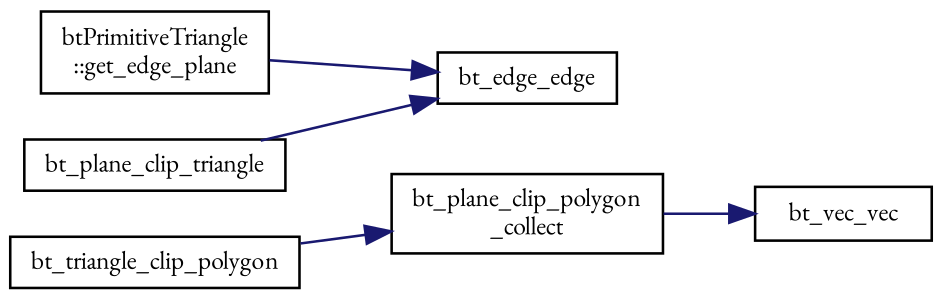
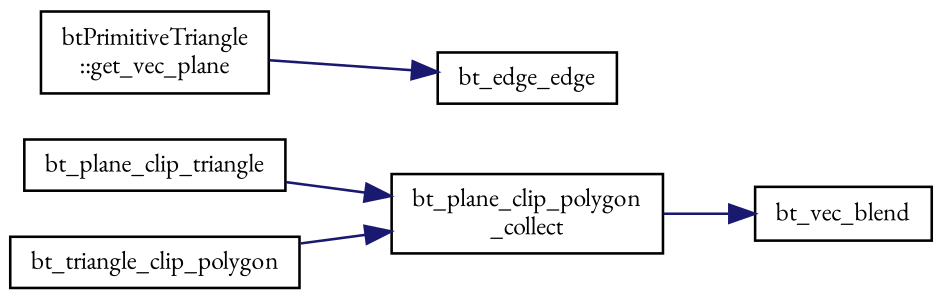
(155, 52) -> (155, 52)
(336, 123) -> (325, 187)
(843, 214) -> (843, 214)
